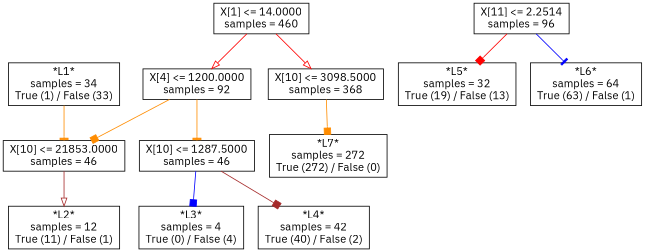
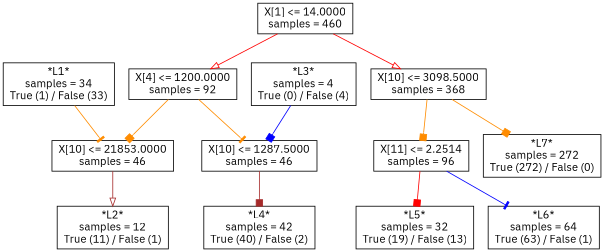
none -> (425, 116)
(195, 185) -> (282, 120)
